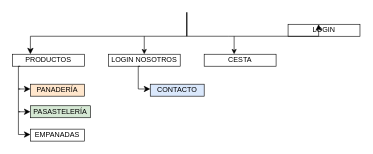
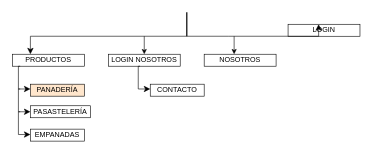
(240, 60) -> (240, 60)
(177, 90) -> (177, 90)
(60, 112) -> (60, 112)
